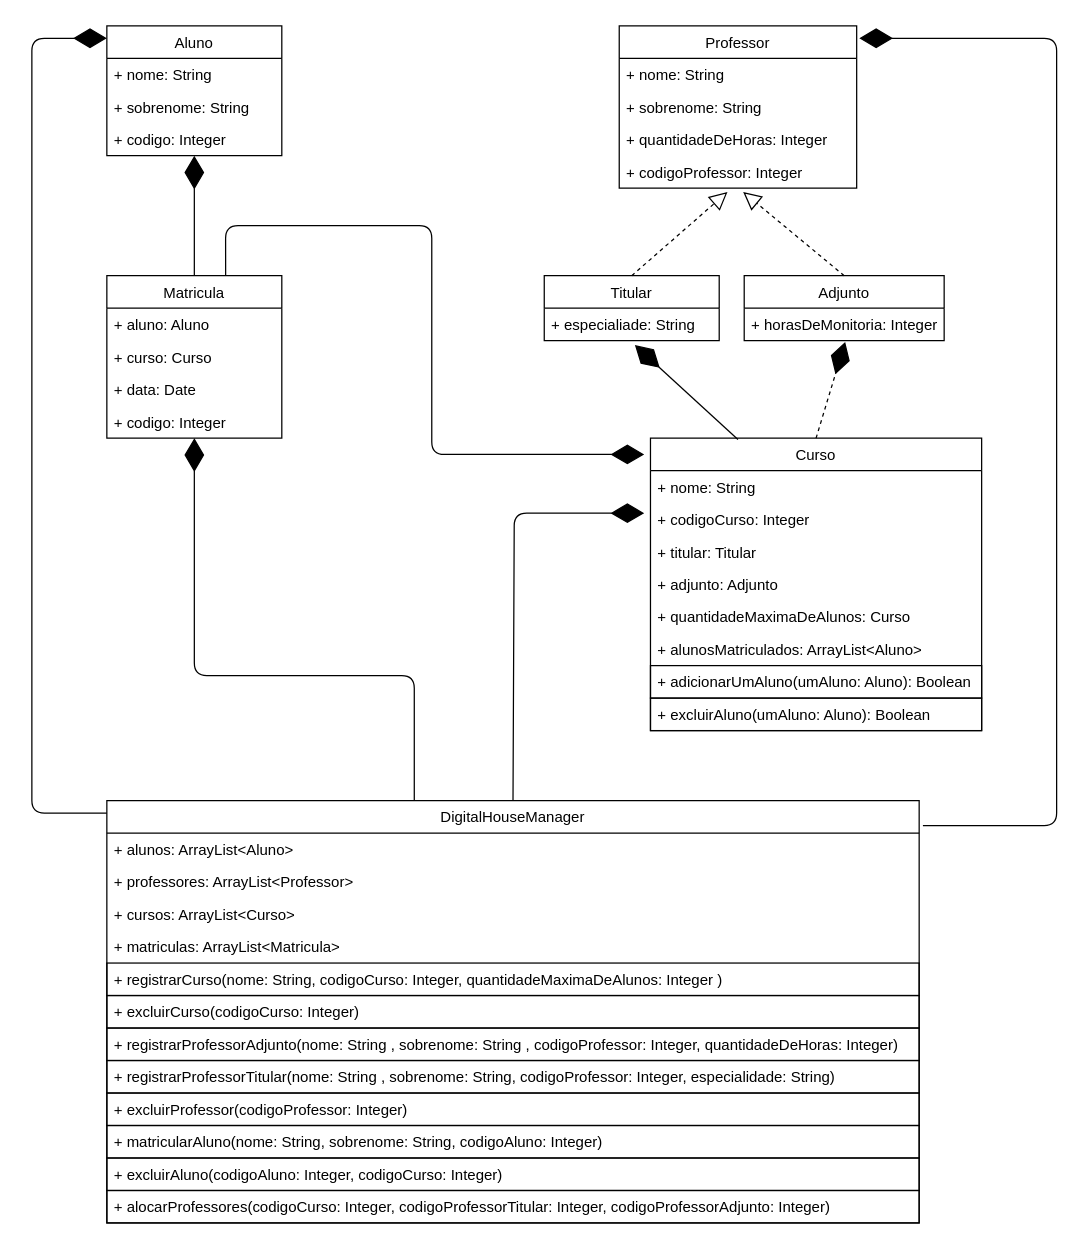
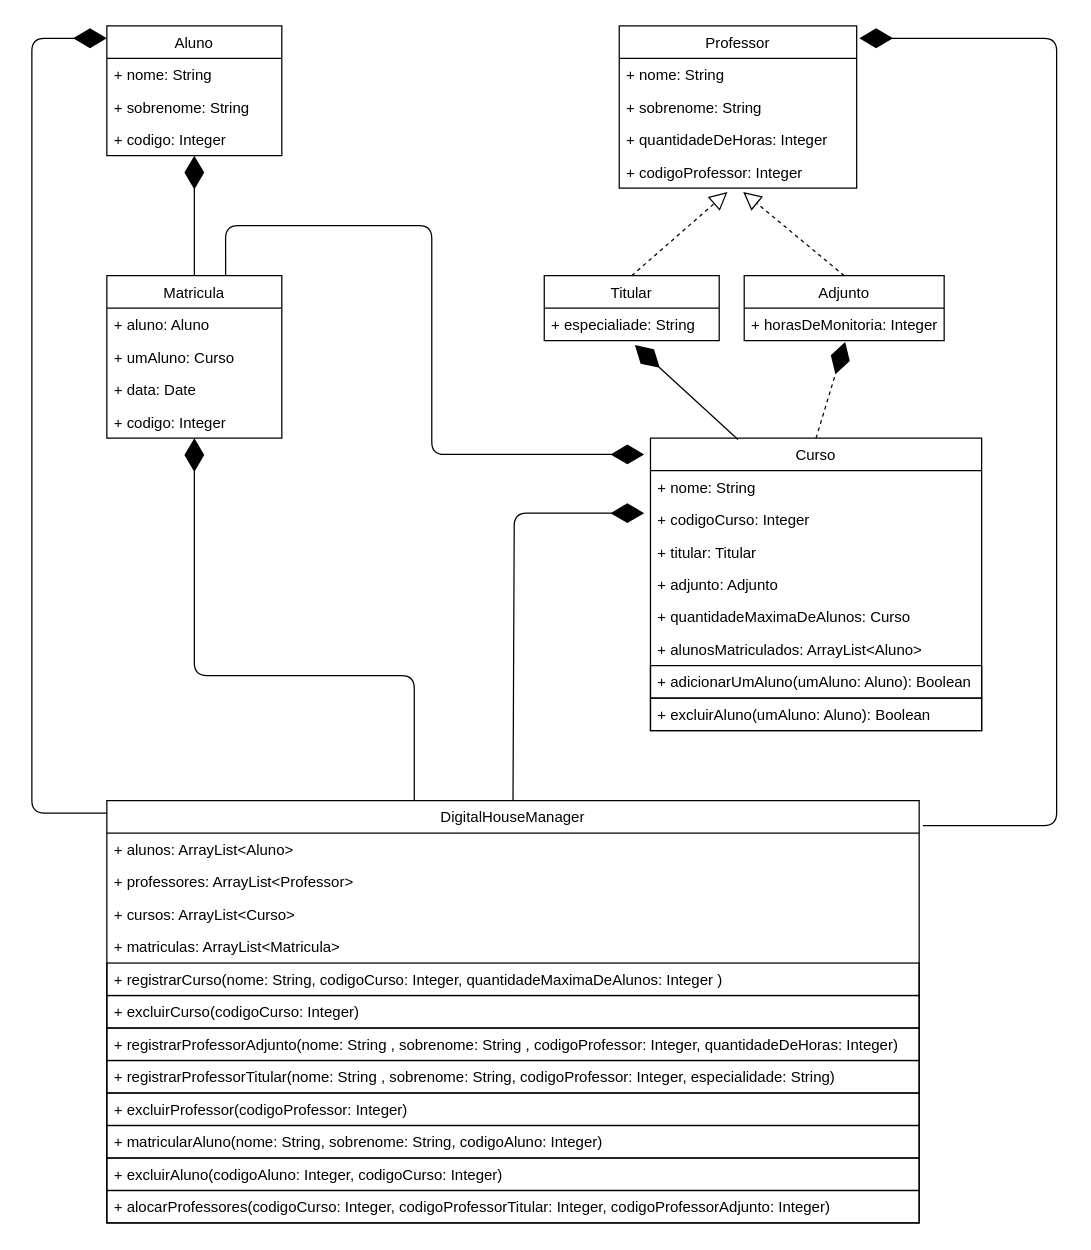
(167, 358) -> (173, 358)
